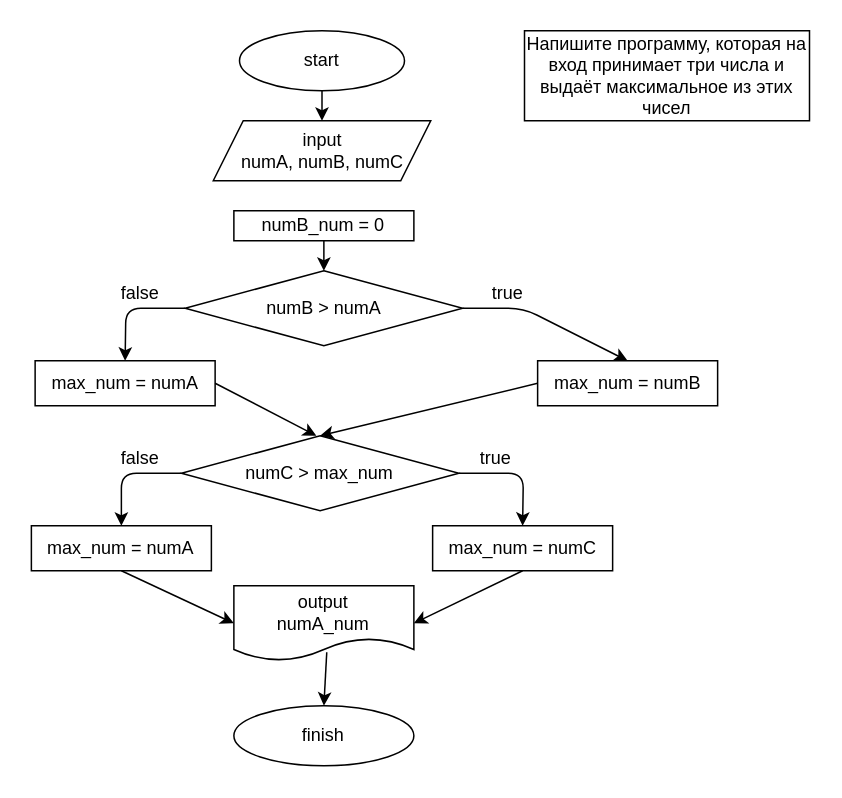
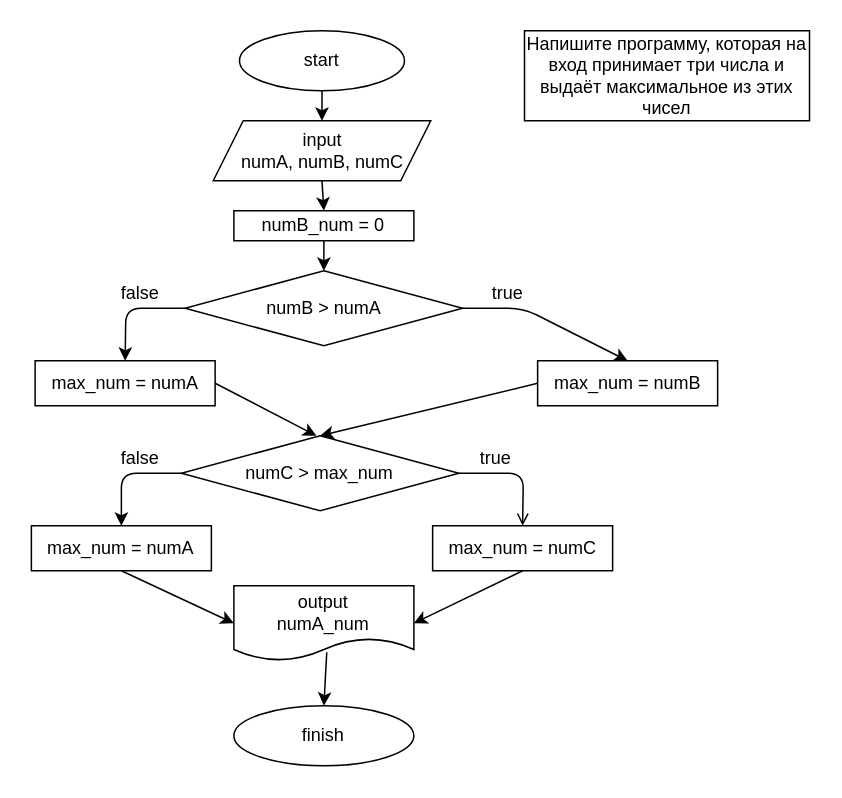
none -> (322, 191)
(523, 514) -> (523, 516)
